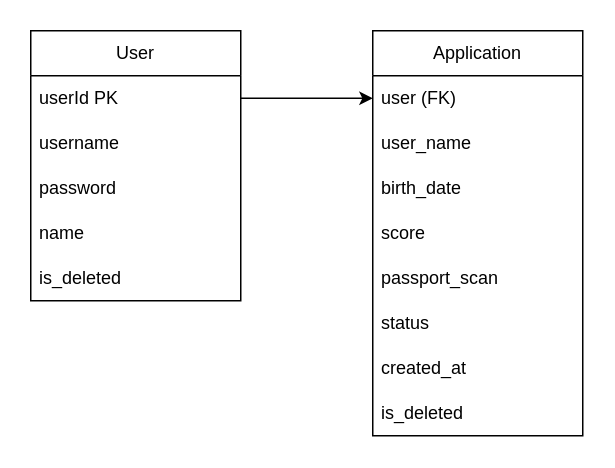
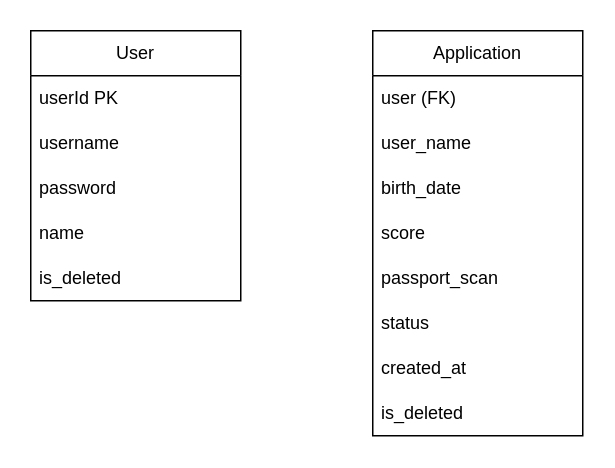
(302, 98) -> none
